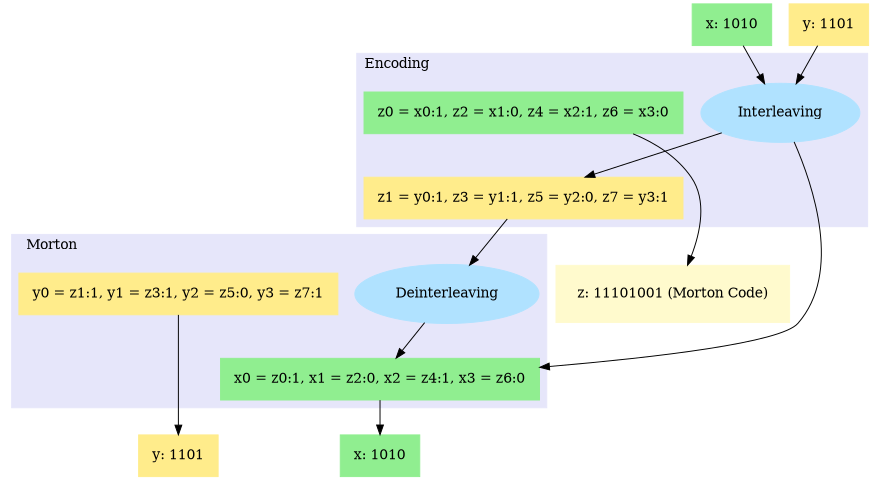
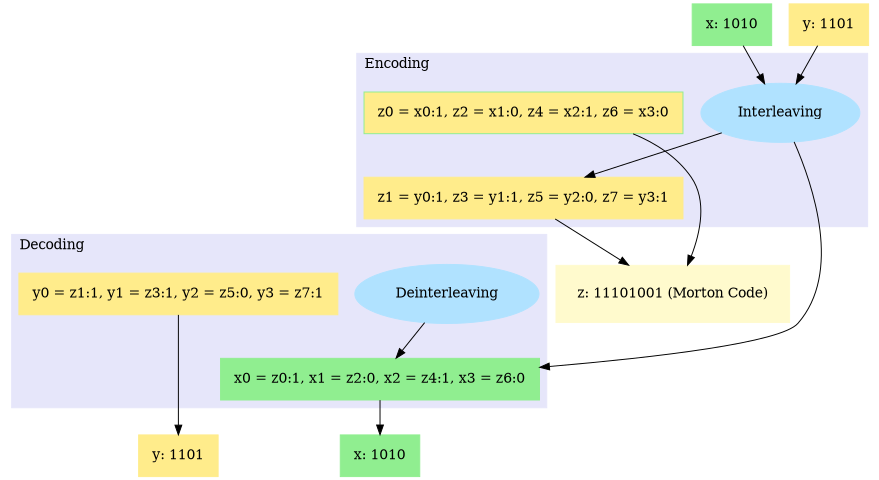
(524, 113) -> (524, 113)
(490, 240) -> (588, 239)
(52, 246) -> (52, 246)
